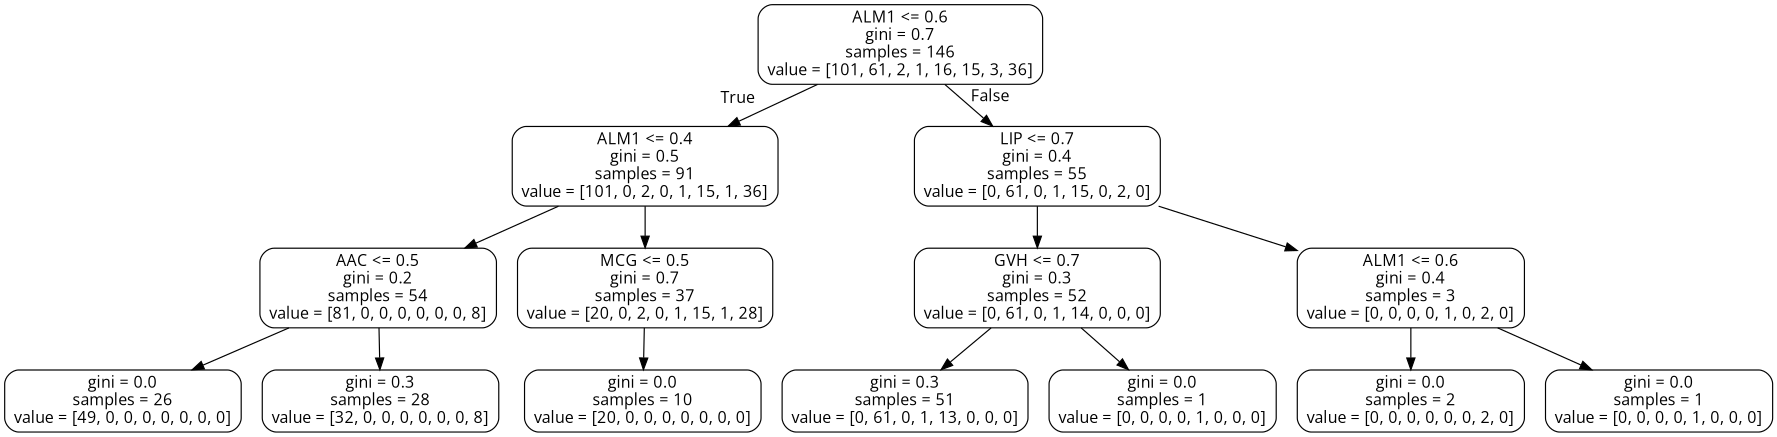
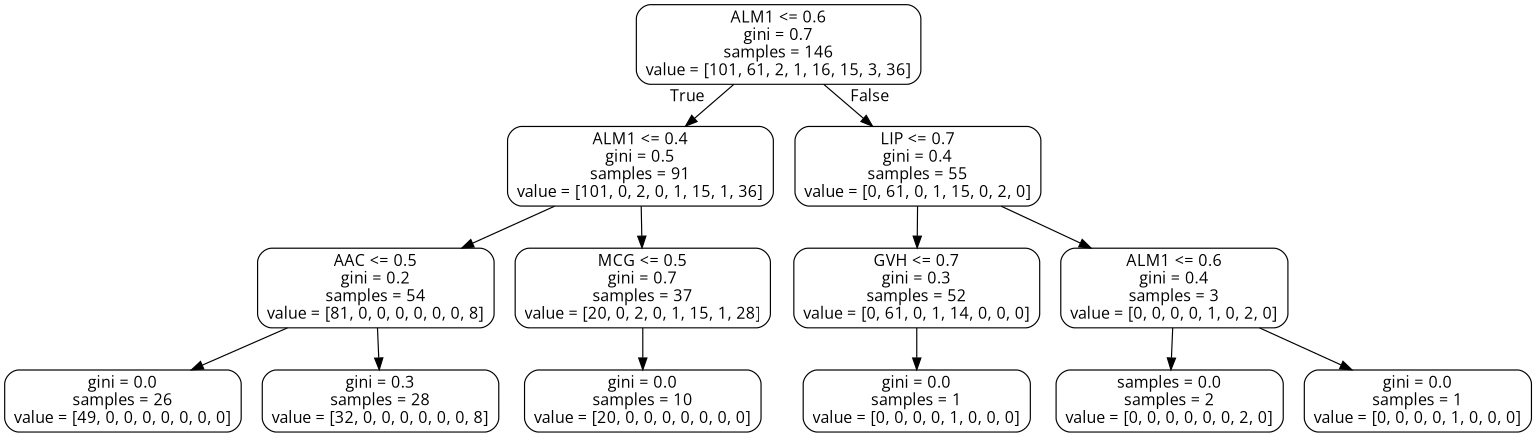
(905, 401) -> none
(1411, 401) -> (1170, 401)
